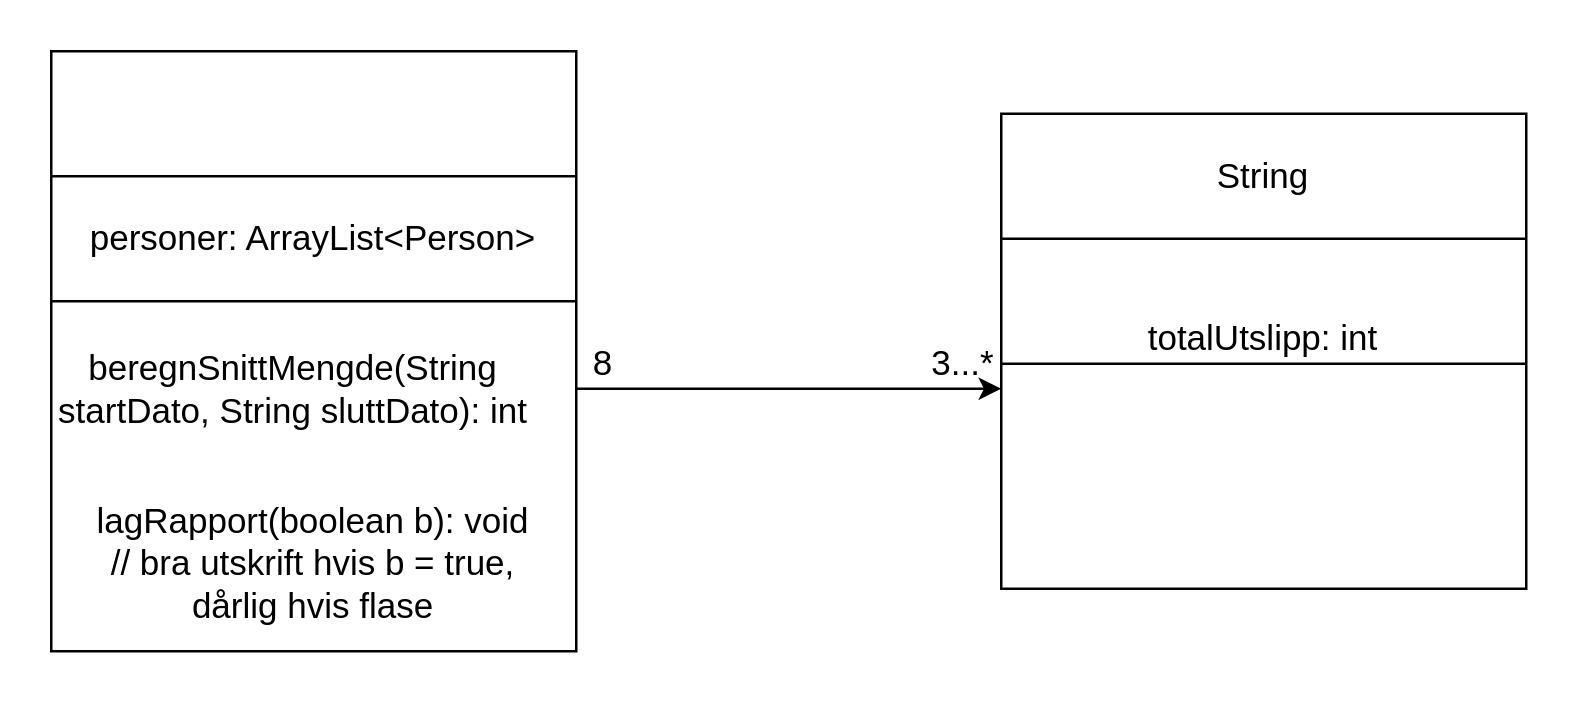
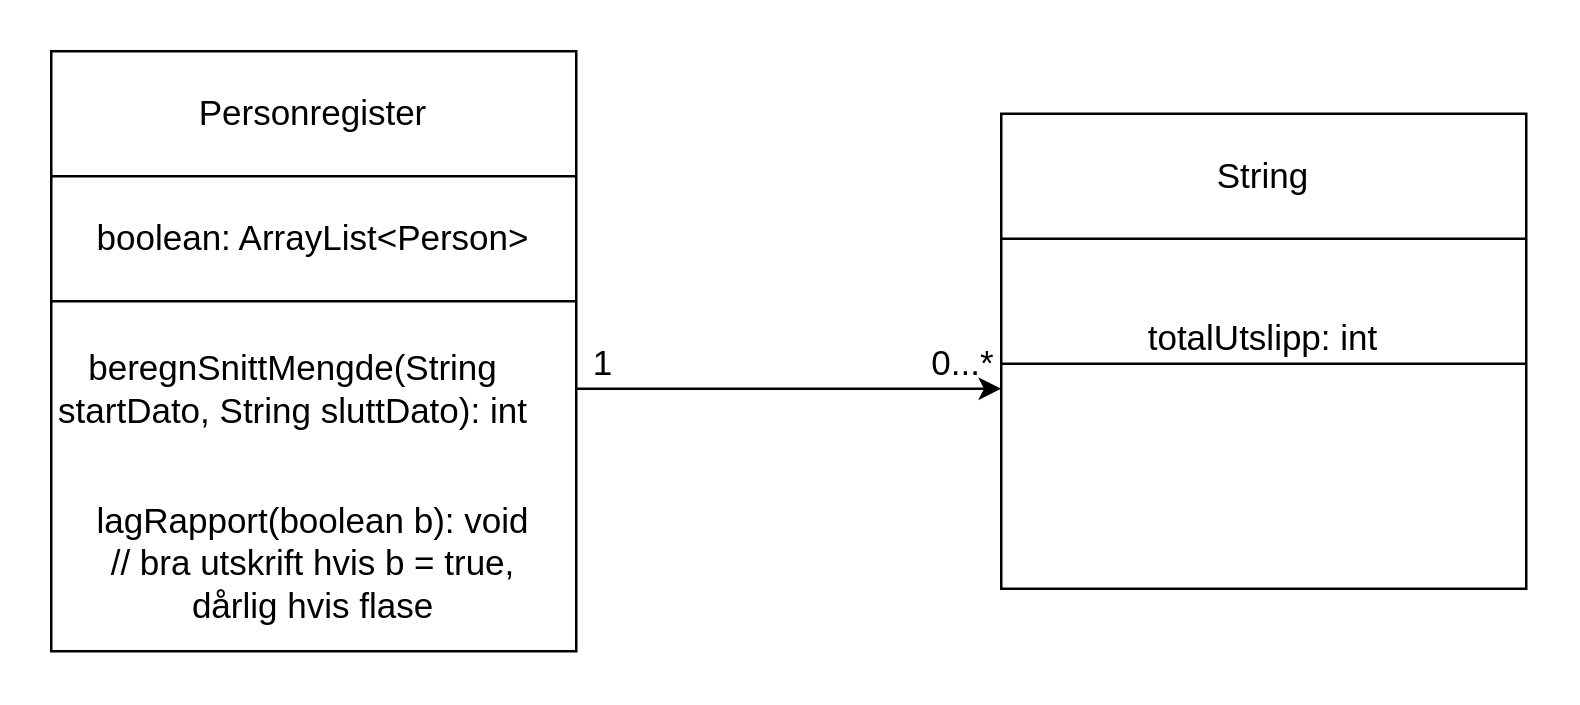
none -> (314, 114)
(314, 239) -> (314, 239)
(604, 364) -> (604, 364)
(964, 364) -> (964, 364)
